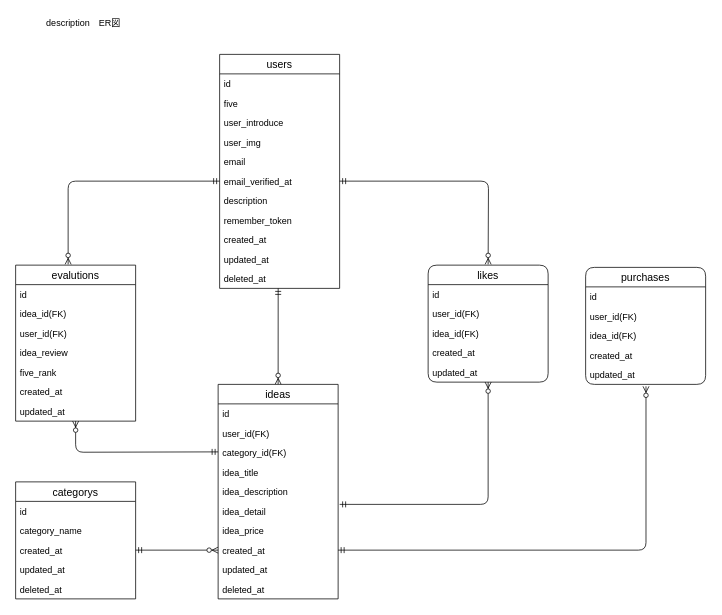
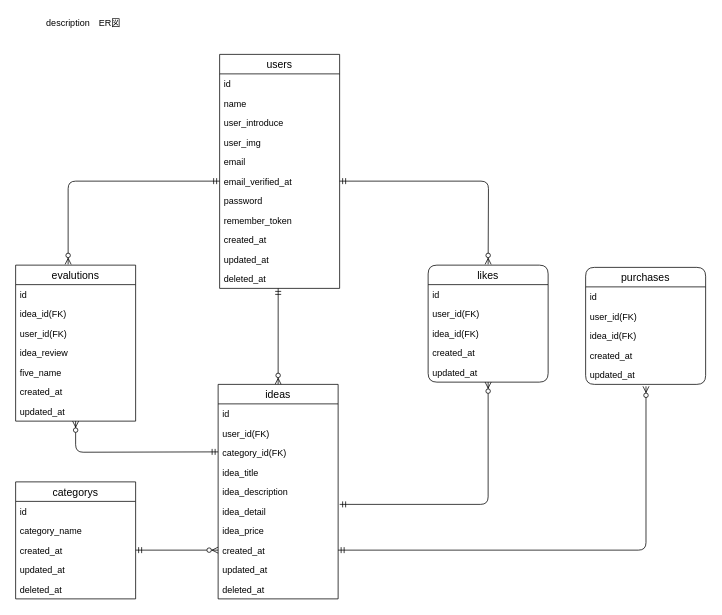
(232, 104) -> (234, 104)
(249, 201) -> (244, 201)
(41, 373) -> (41, 373)
